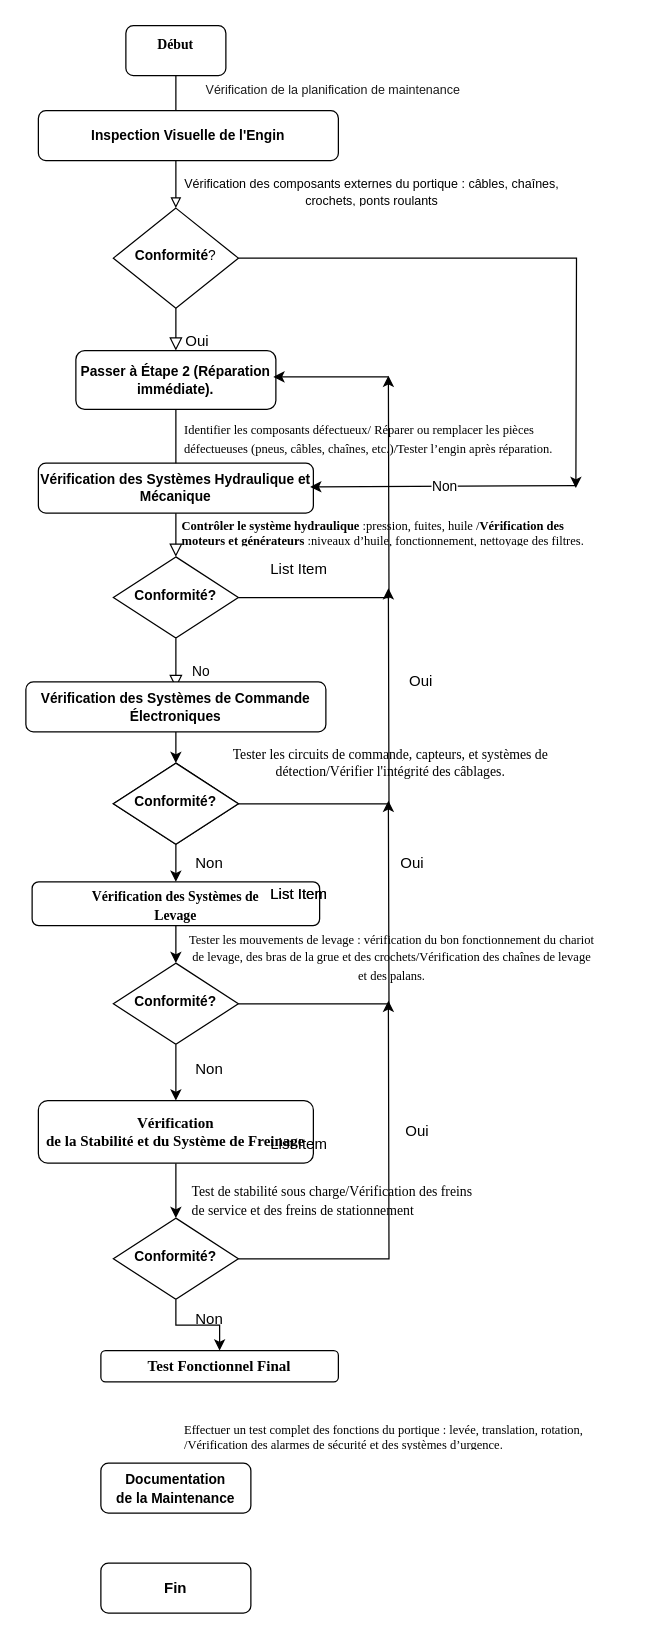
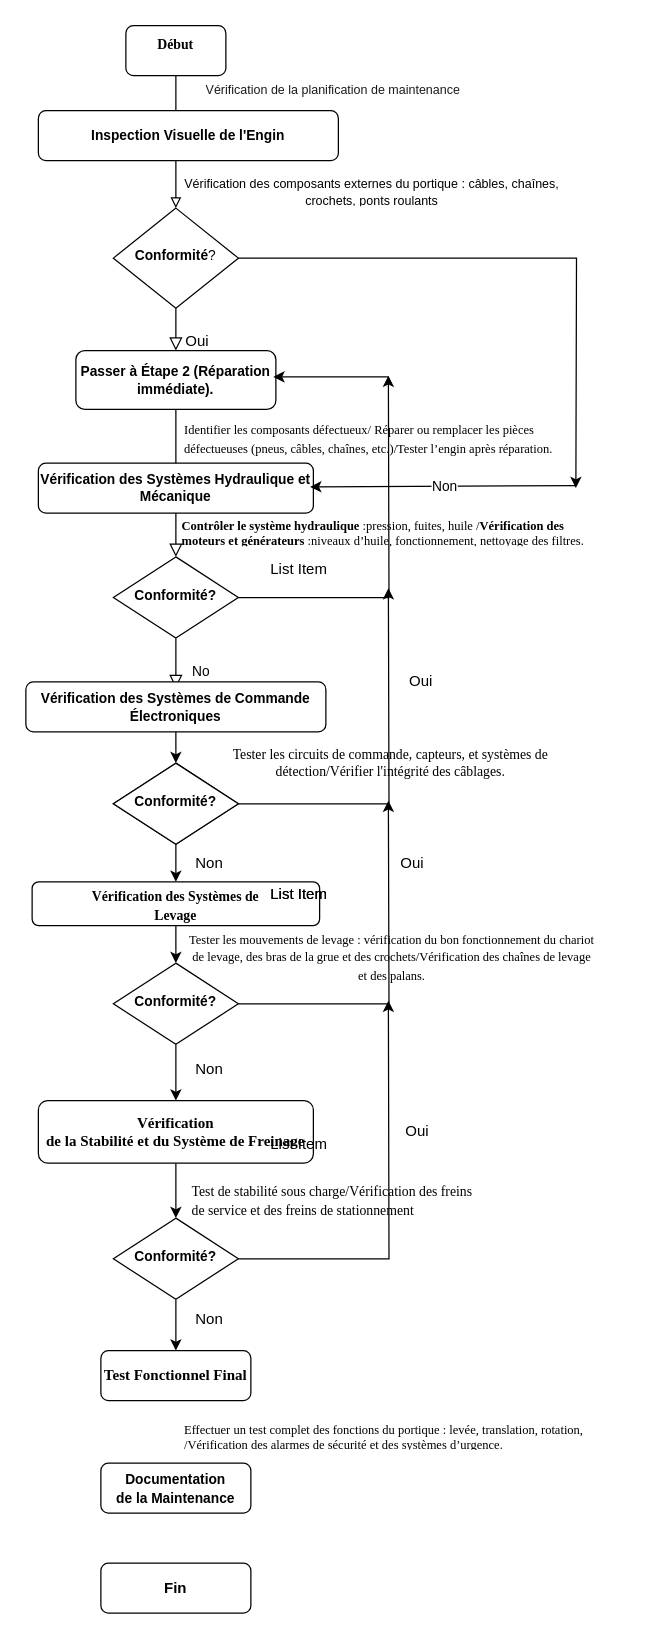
(219, 1366) -> (176, 1376)
